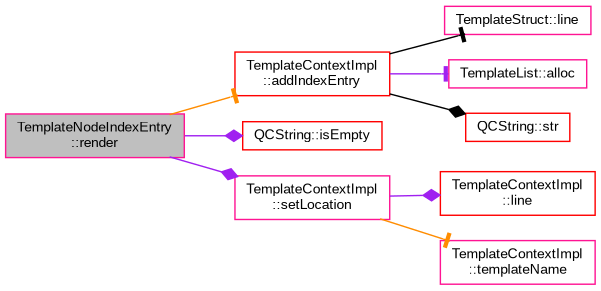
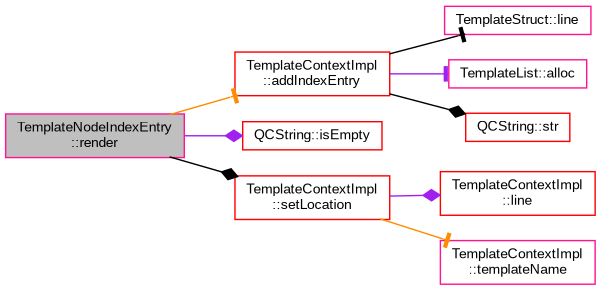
(196, 164) -> (196, 164)
(312, 198) -> (312, 198)
